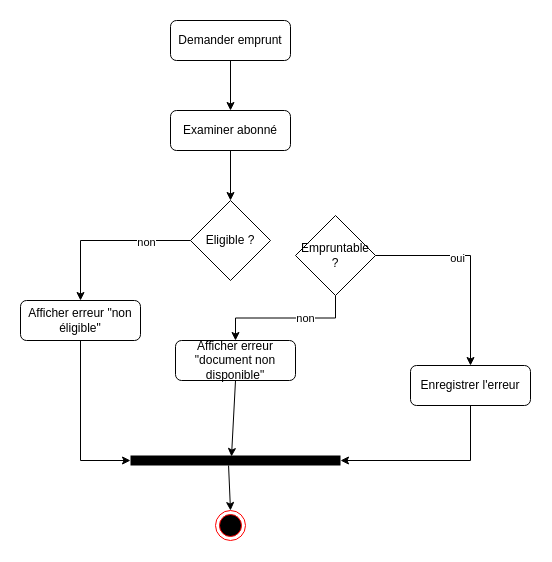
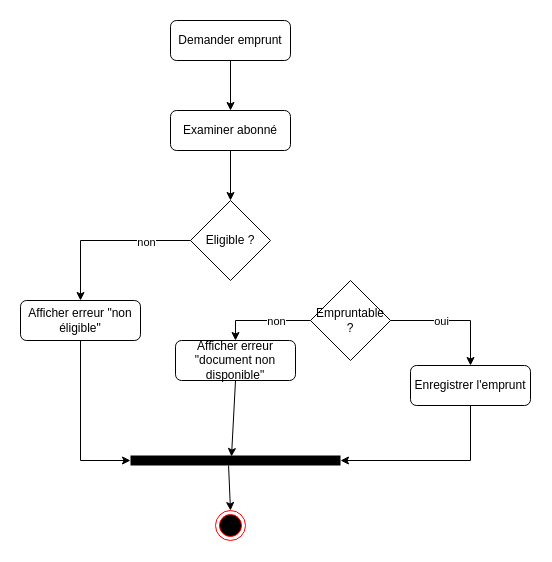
(336, 256) -> (351, 321)
(471, 386) -> (471, 386)
